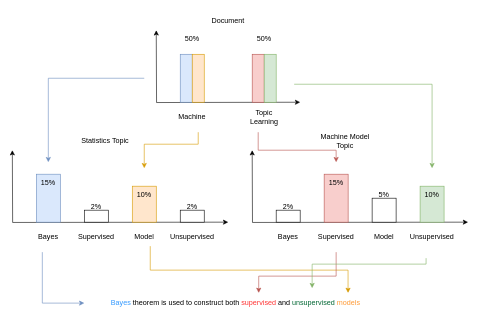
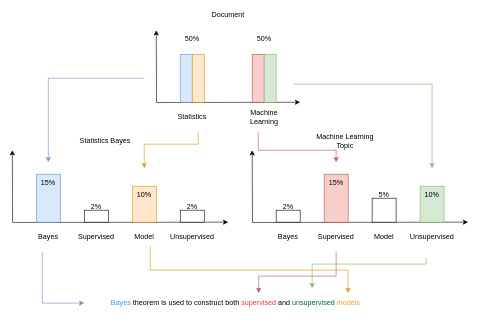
(228, 21) -> (228, 15)
(192, 117) -> (192, 117)
(264, 117) -> (264, 117)
(105, 141) -> (105, 141)
(345, 141) -> (345, 141)
